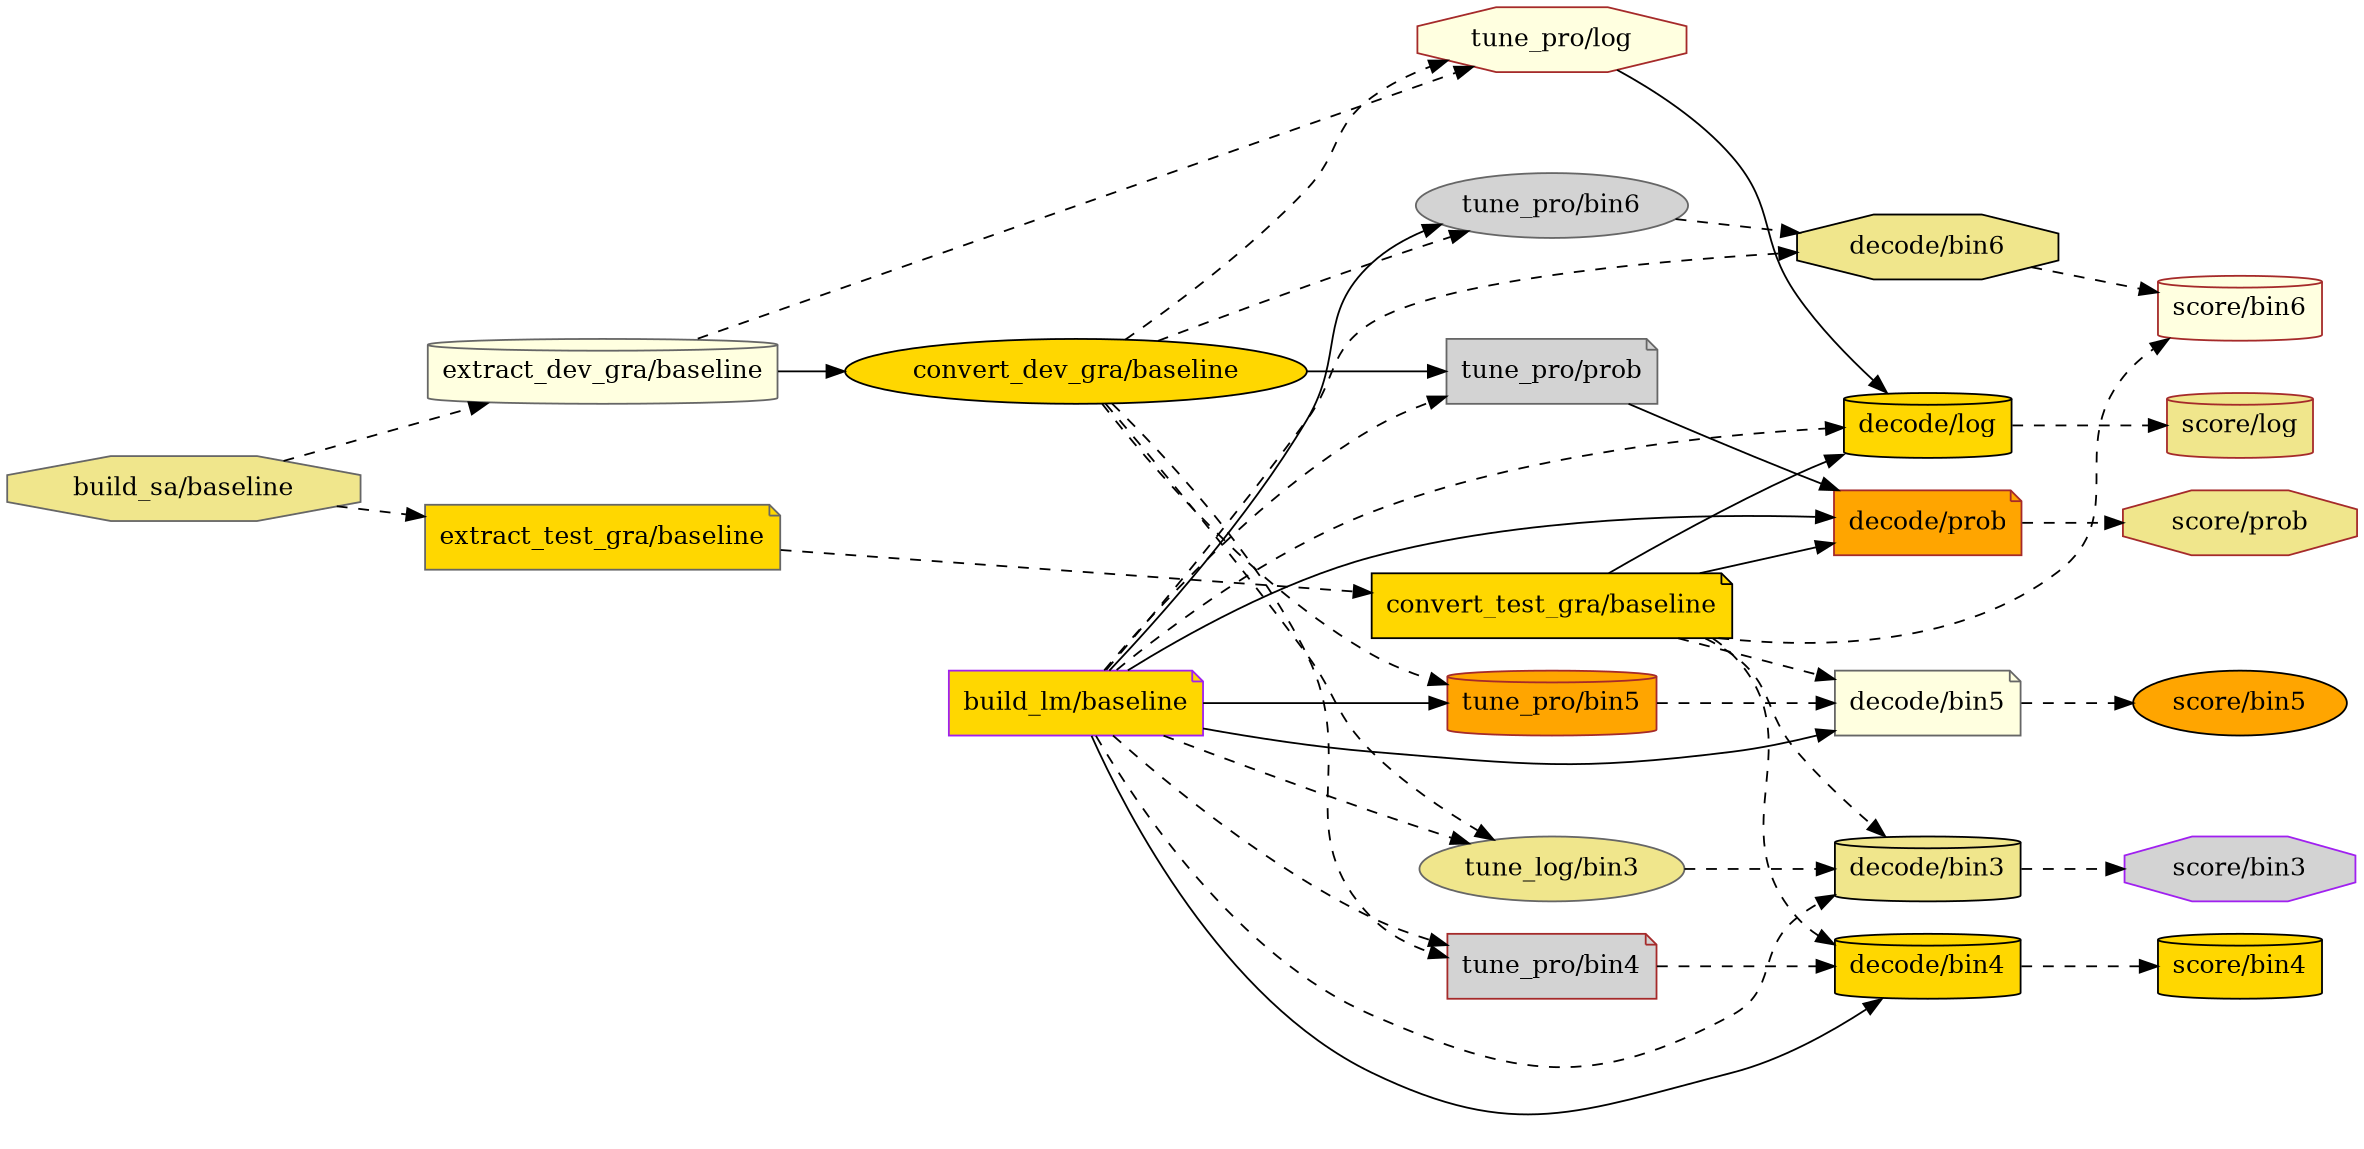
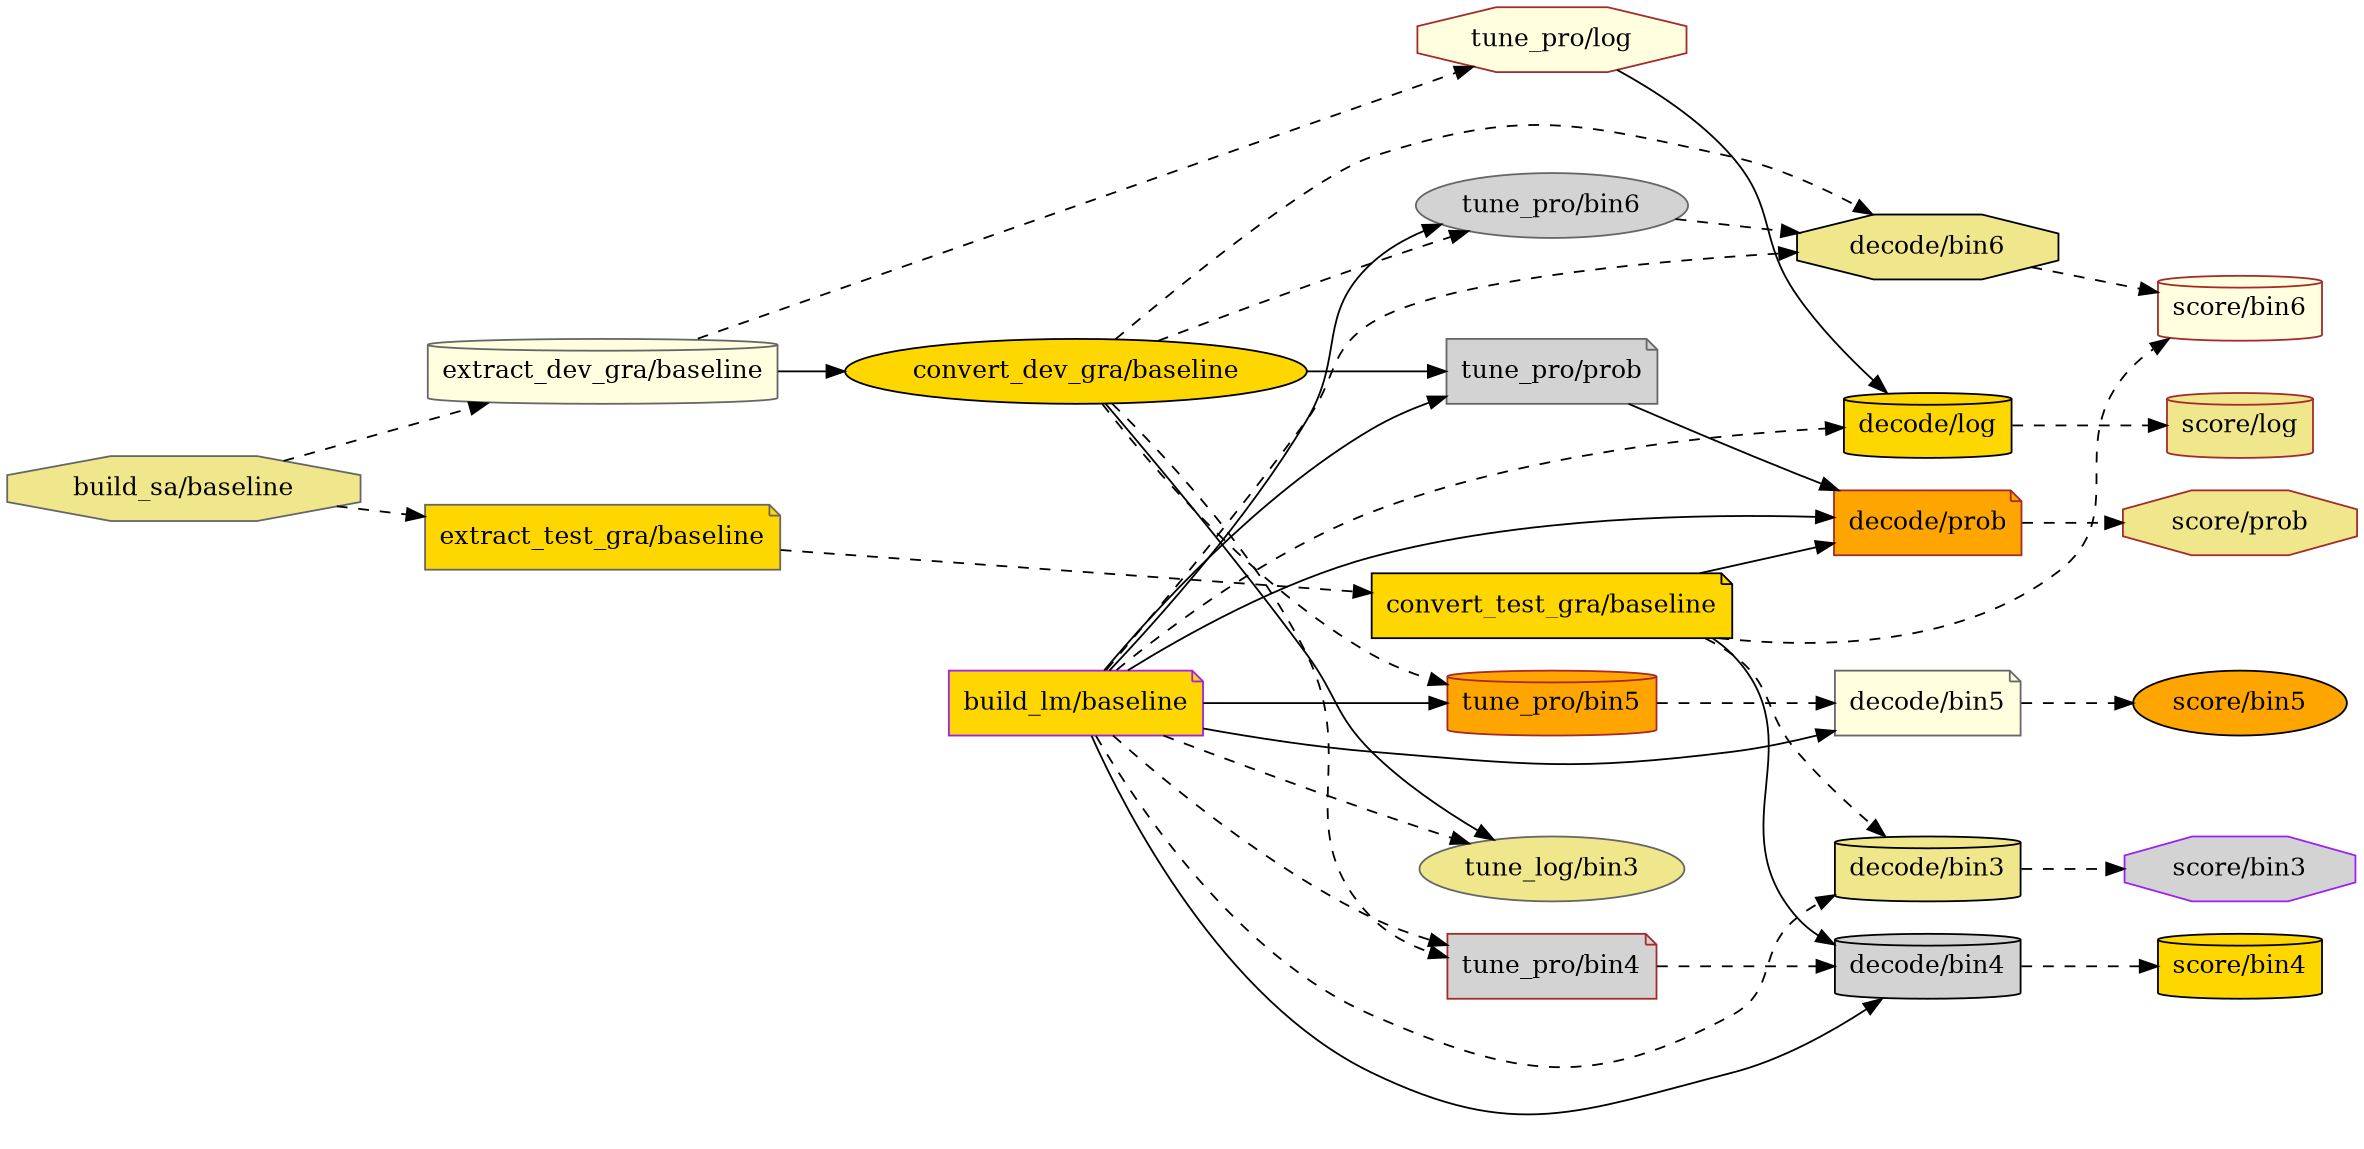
(1287, 209) -> (1461, 133)
(1738, 503) -> none
(1260, 511) -> (1260, 511)
(1755, 658) -> none
(1347, 722) -> (1347, 722)
(1766, 787) -> (1766, 787)
(1750, 869) -> none
(1928, 966) -> (1928, 966)
